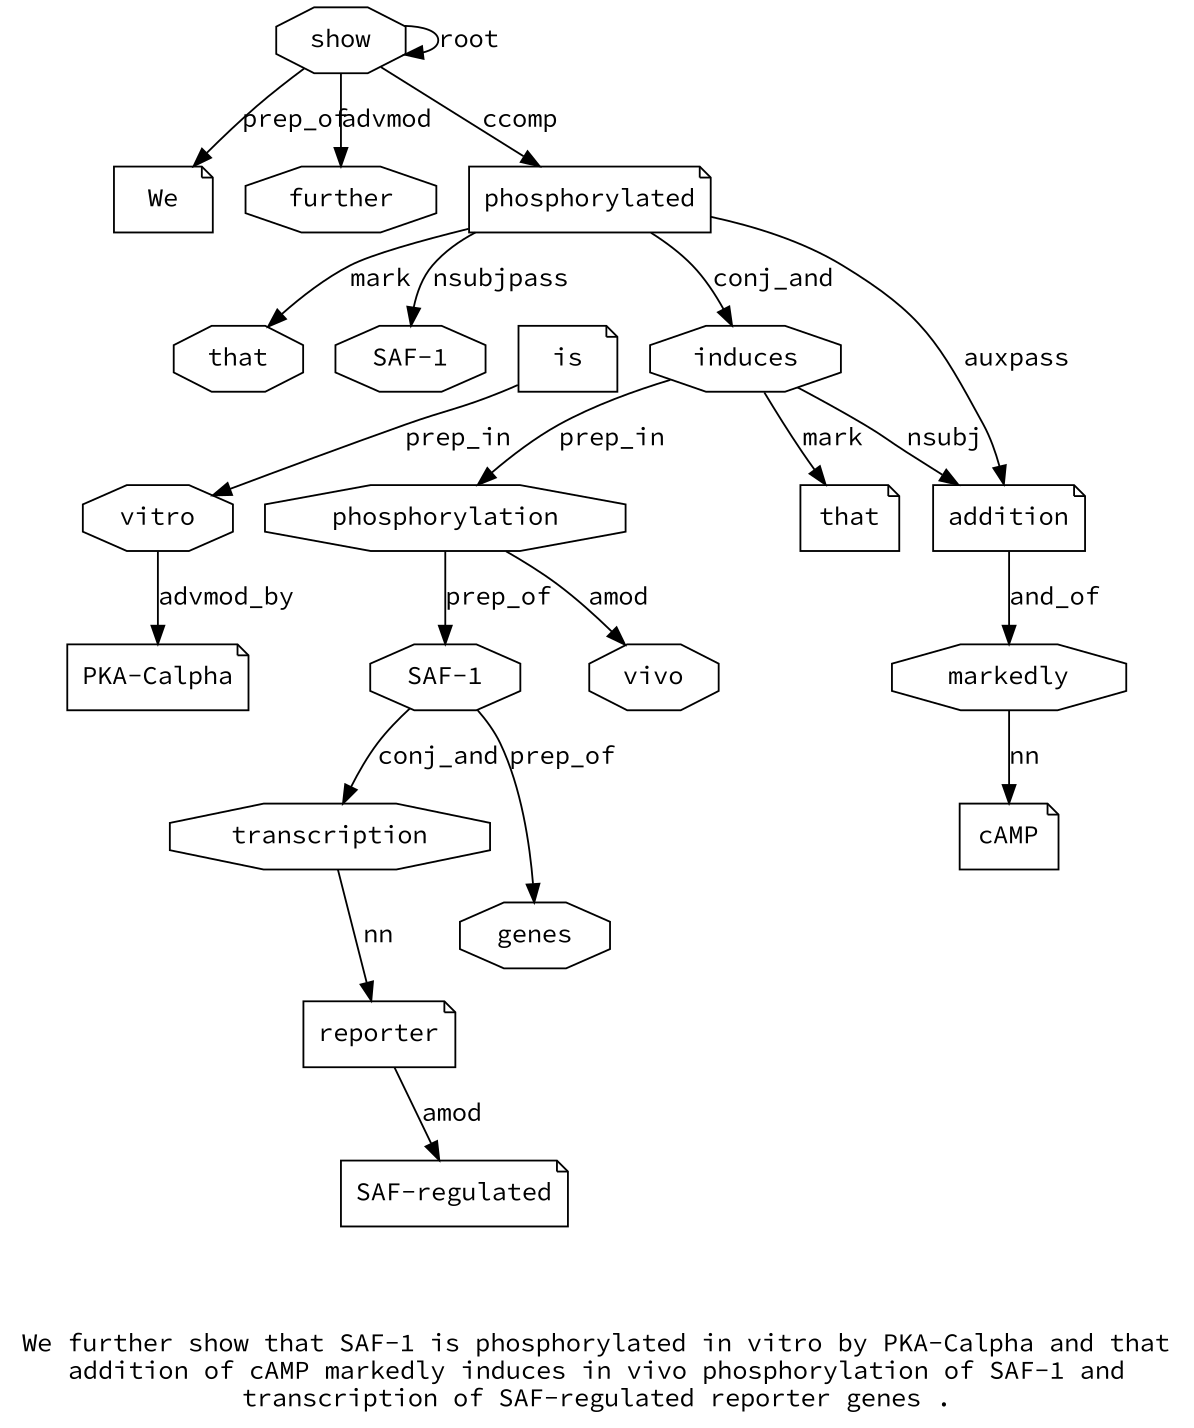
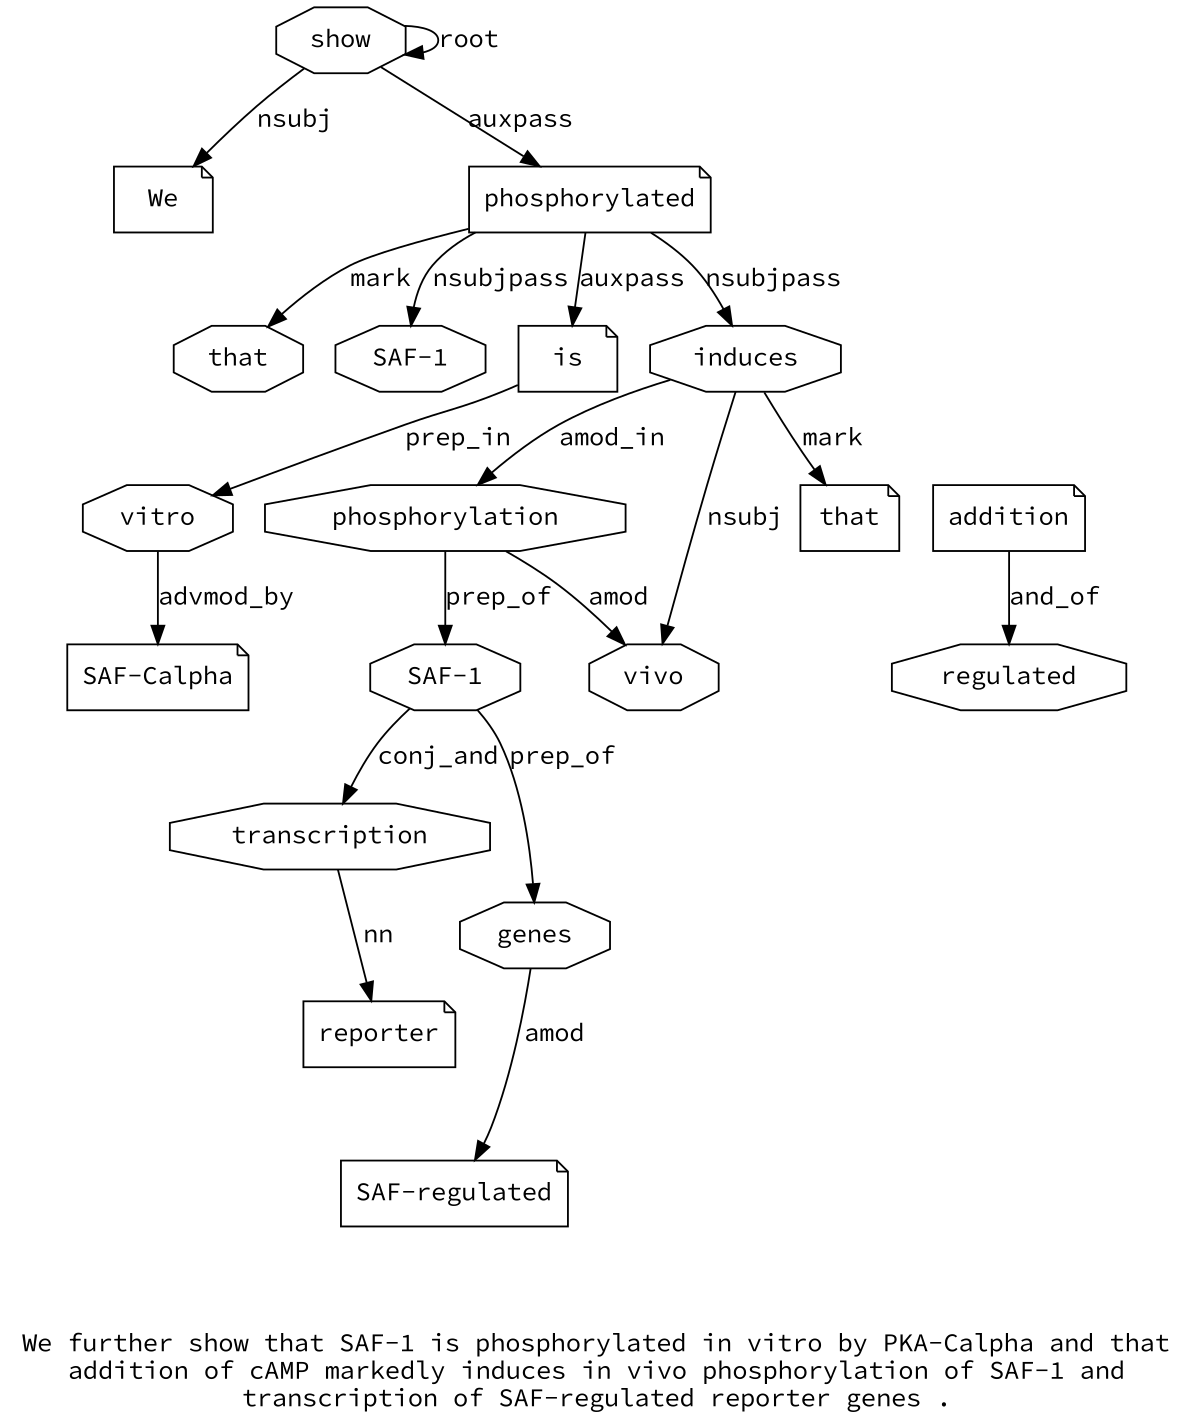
(295, 120) -> (295, 120)
(520, 120) -> (520, 120)
(341, 200) -> none
(774, 279) -> (774, 279)
(892, 299) -> (580, 270)
(871, 429) -> (700, 508)
(612, 438) -> (612, 438)
(158, 677) -> (158, 677)
(1009, 677) -> (1009, 677)
(1009, 837) -> none
(413, 1105) -> (513, 1058)
